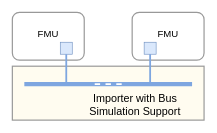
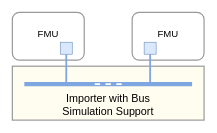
(135, 105) -> (108, 105)
